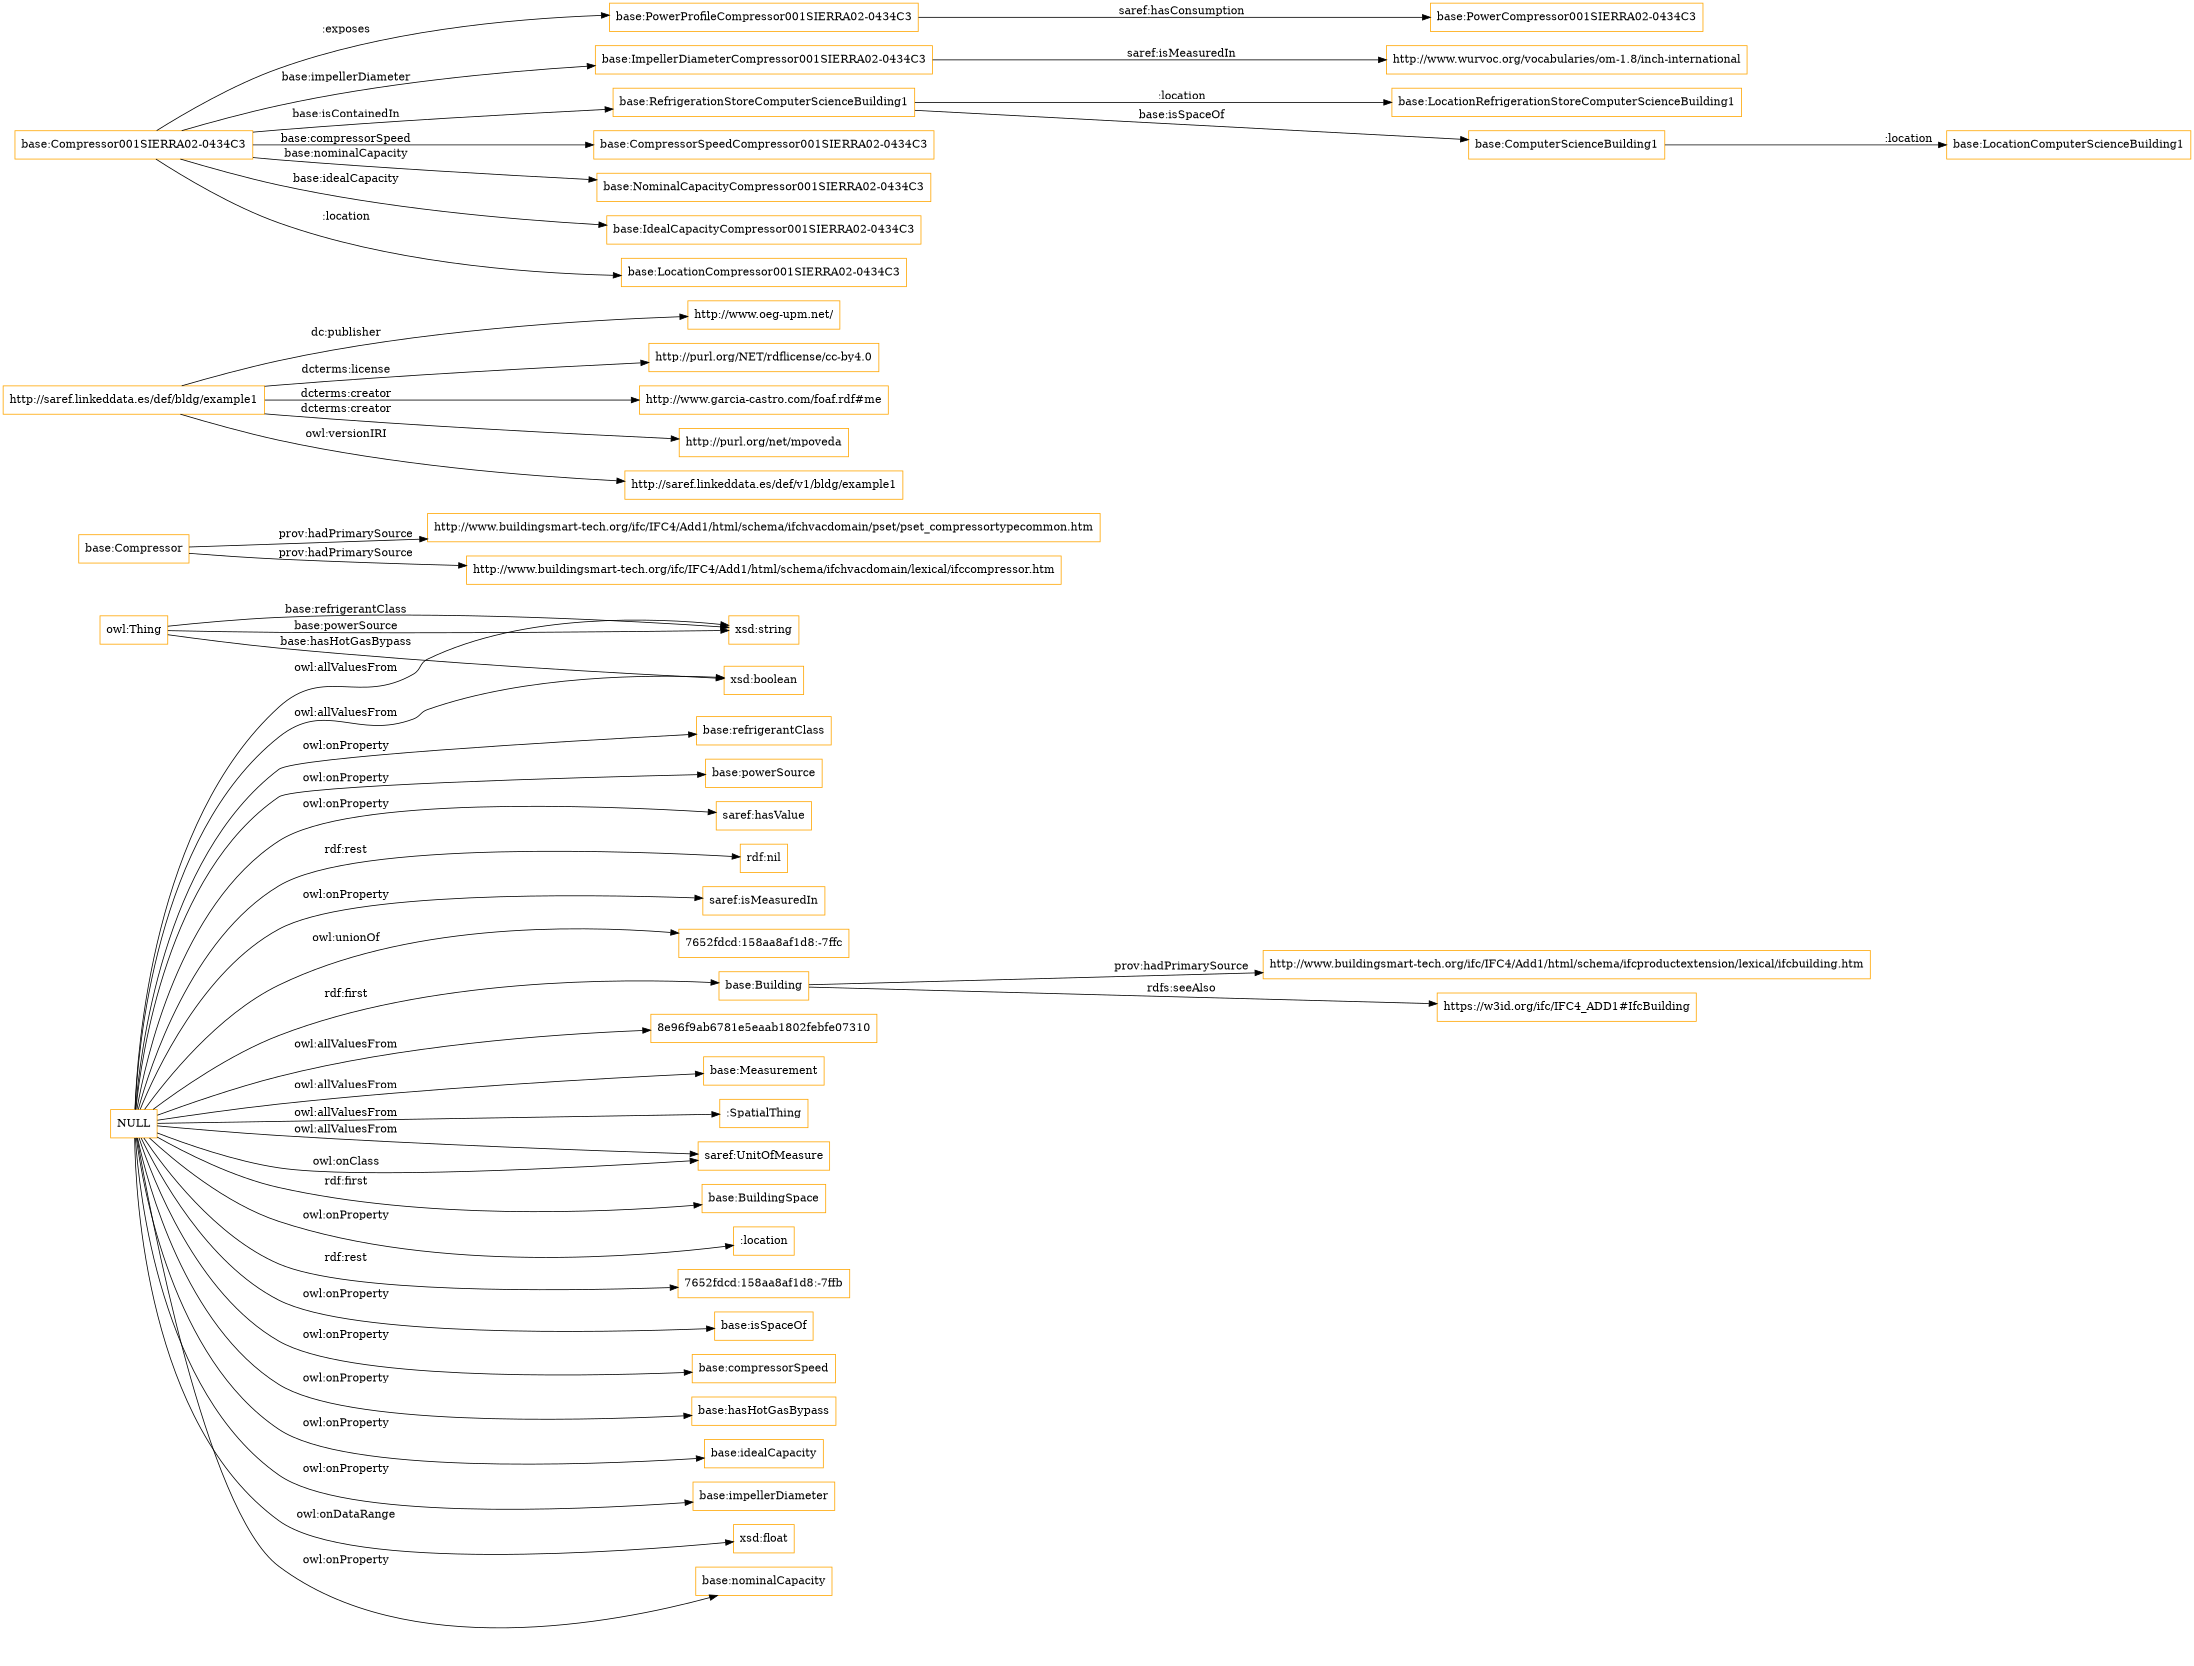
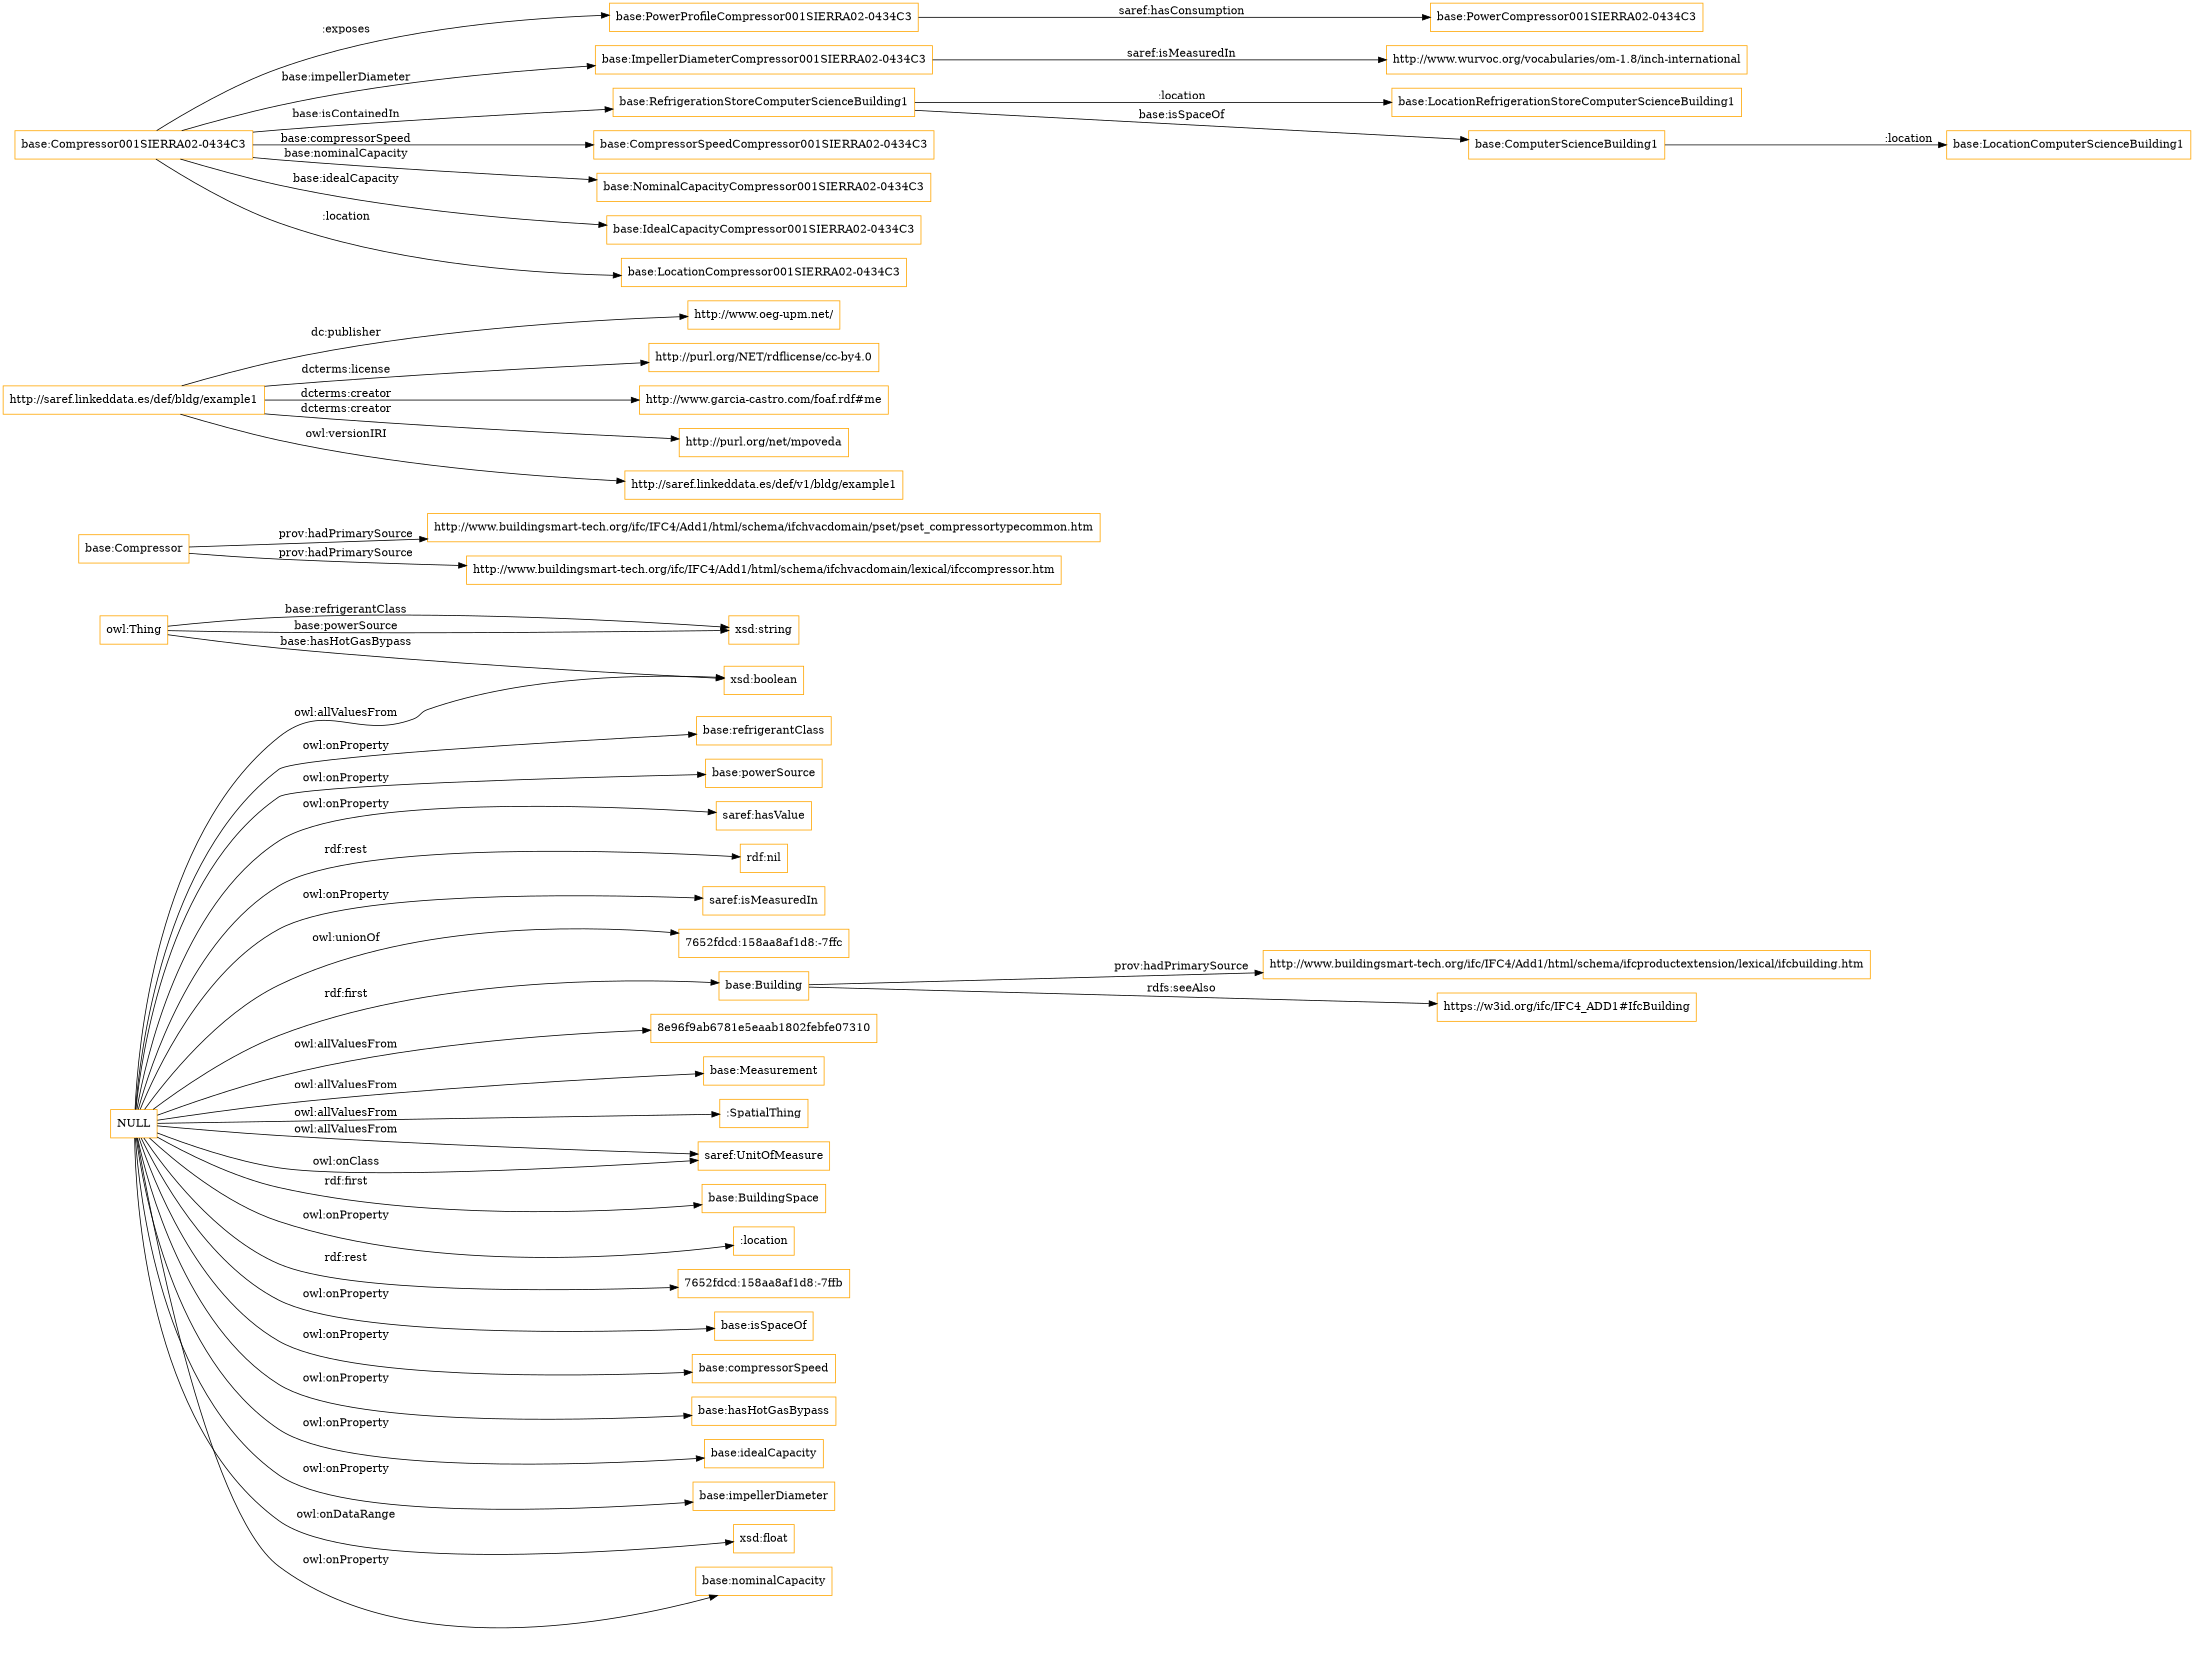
(289, 700) -> none
